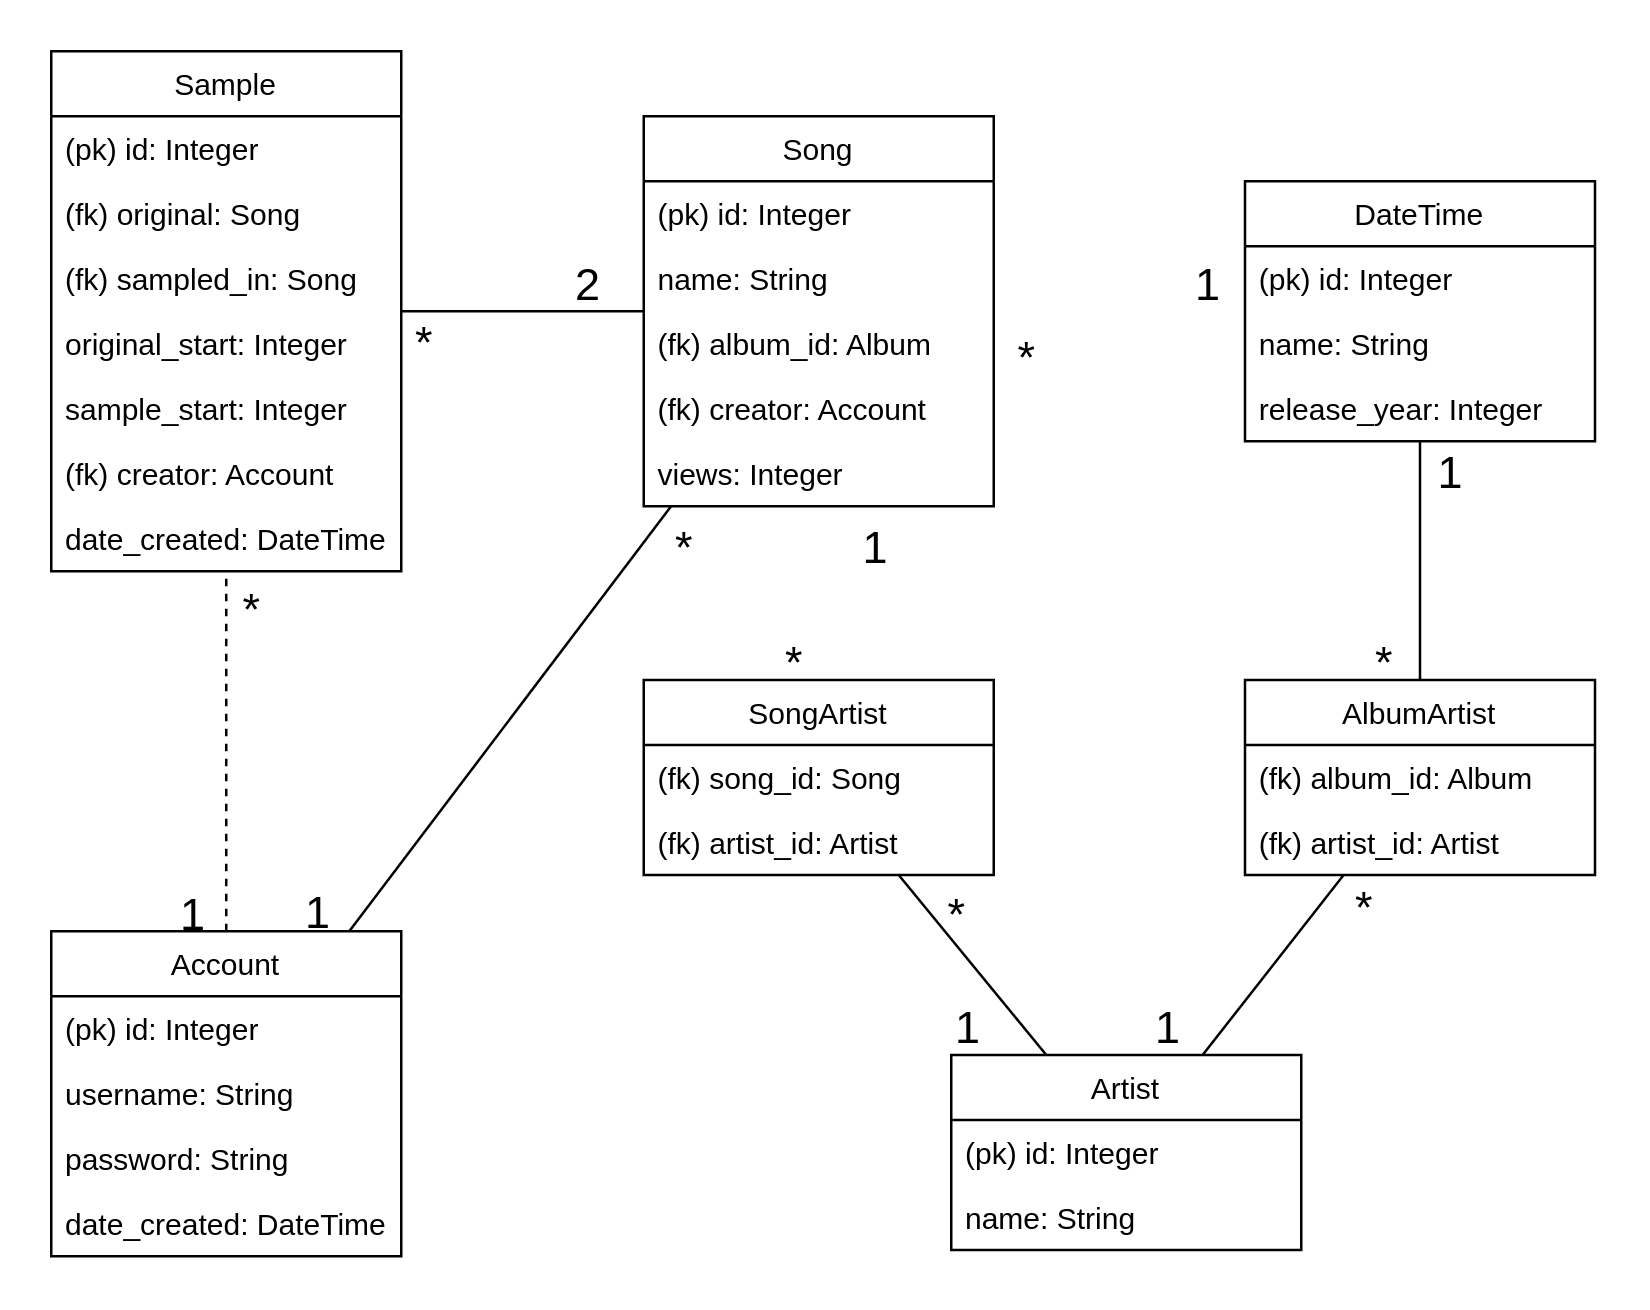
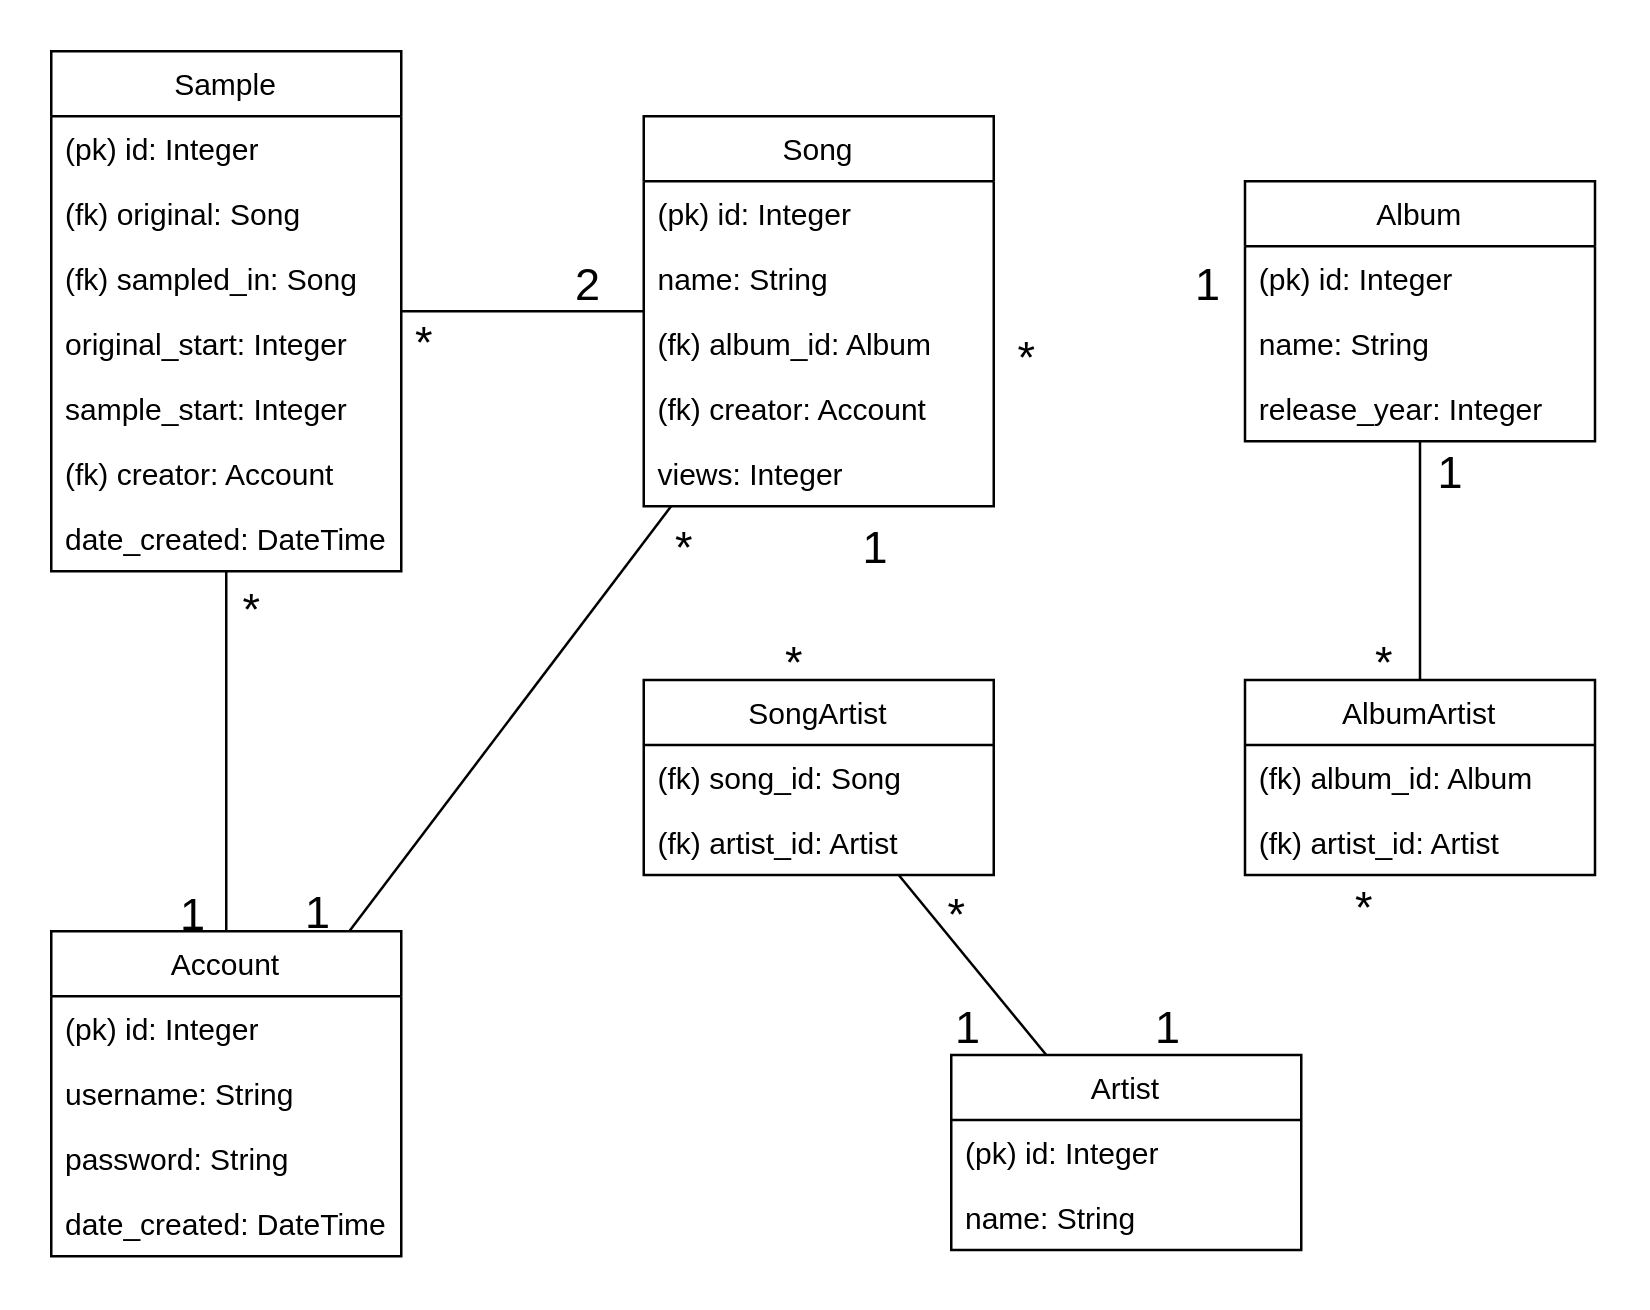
(1419, 215) -> (1419, 215)
(226, 749) -> (226, 749)
(1275, 963) -> none
